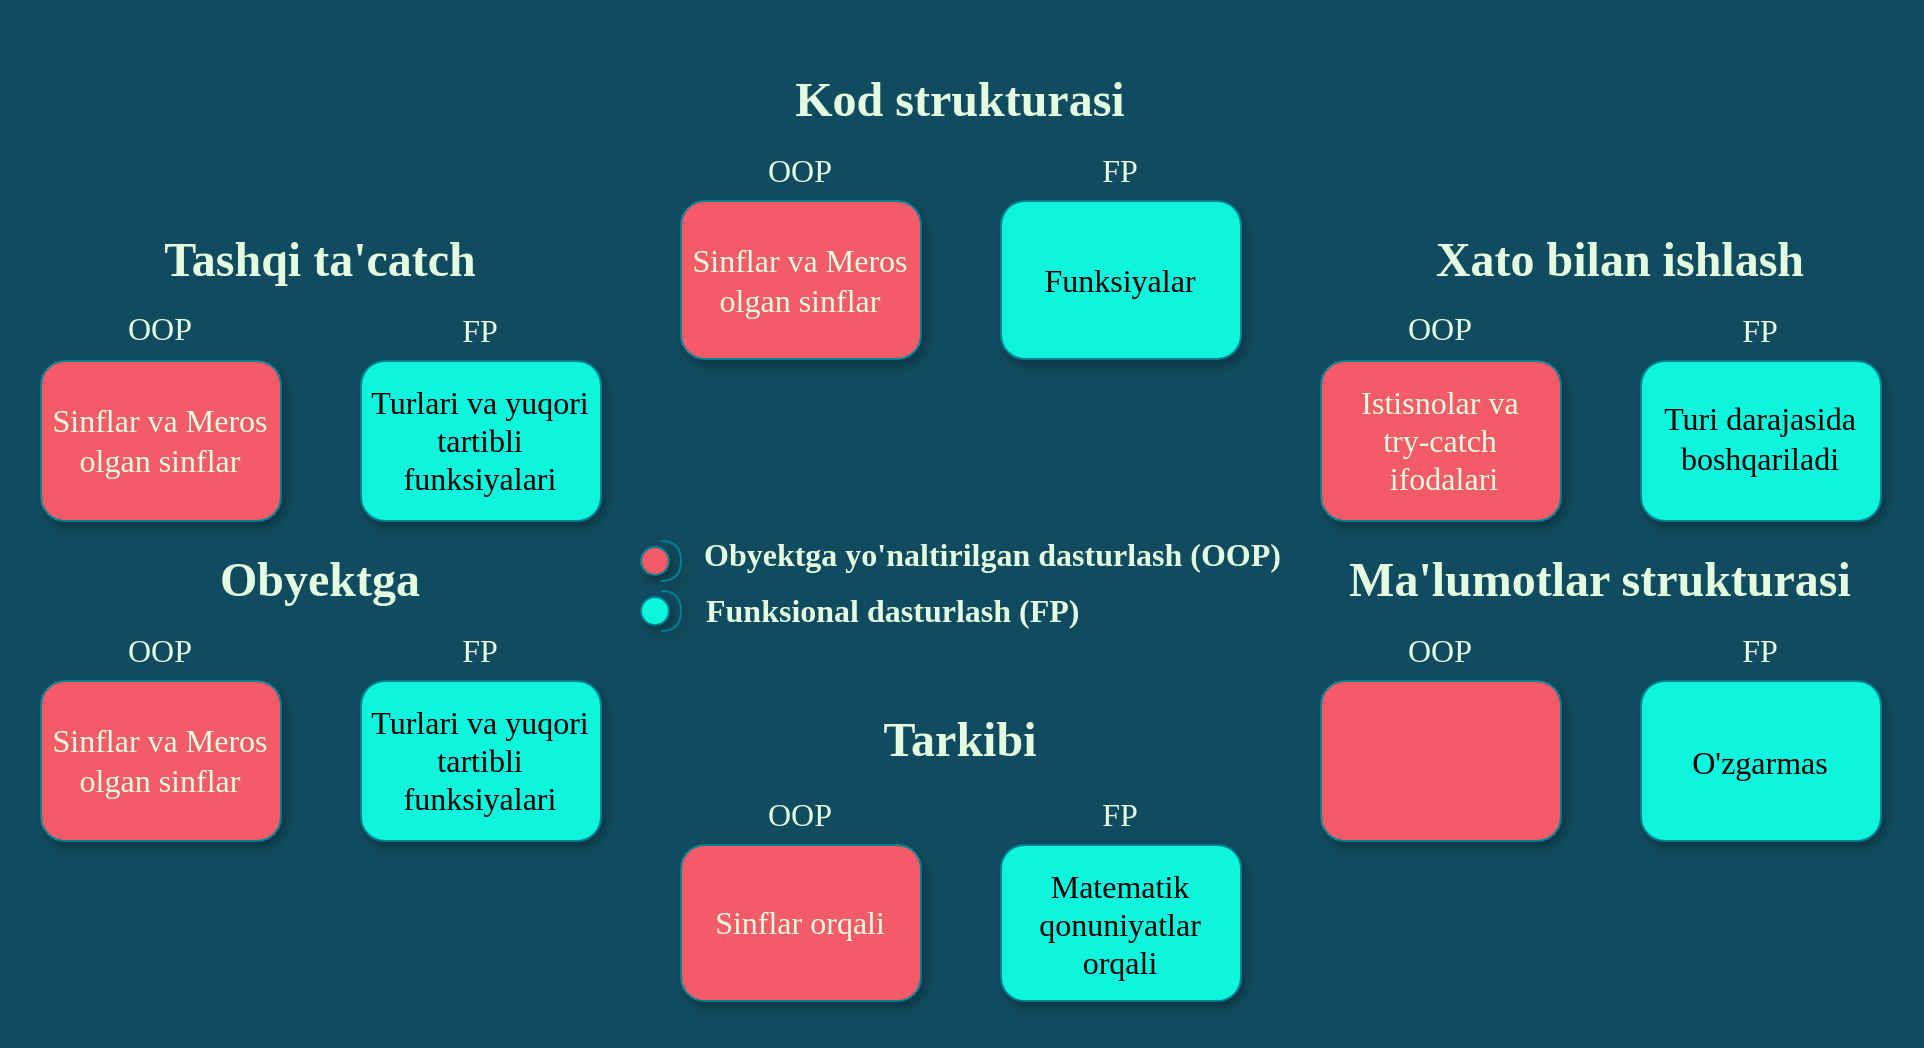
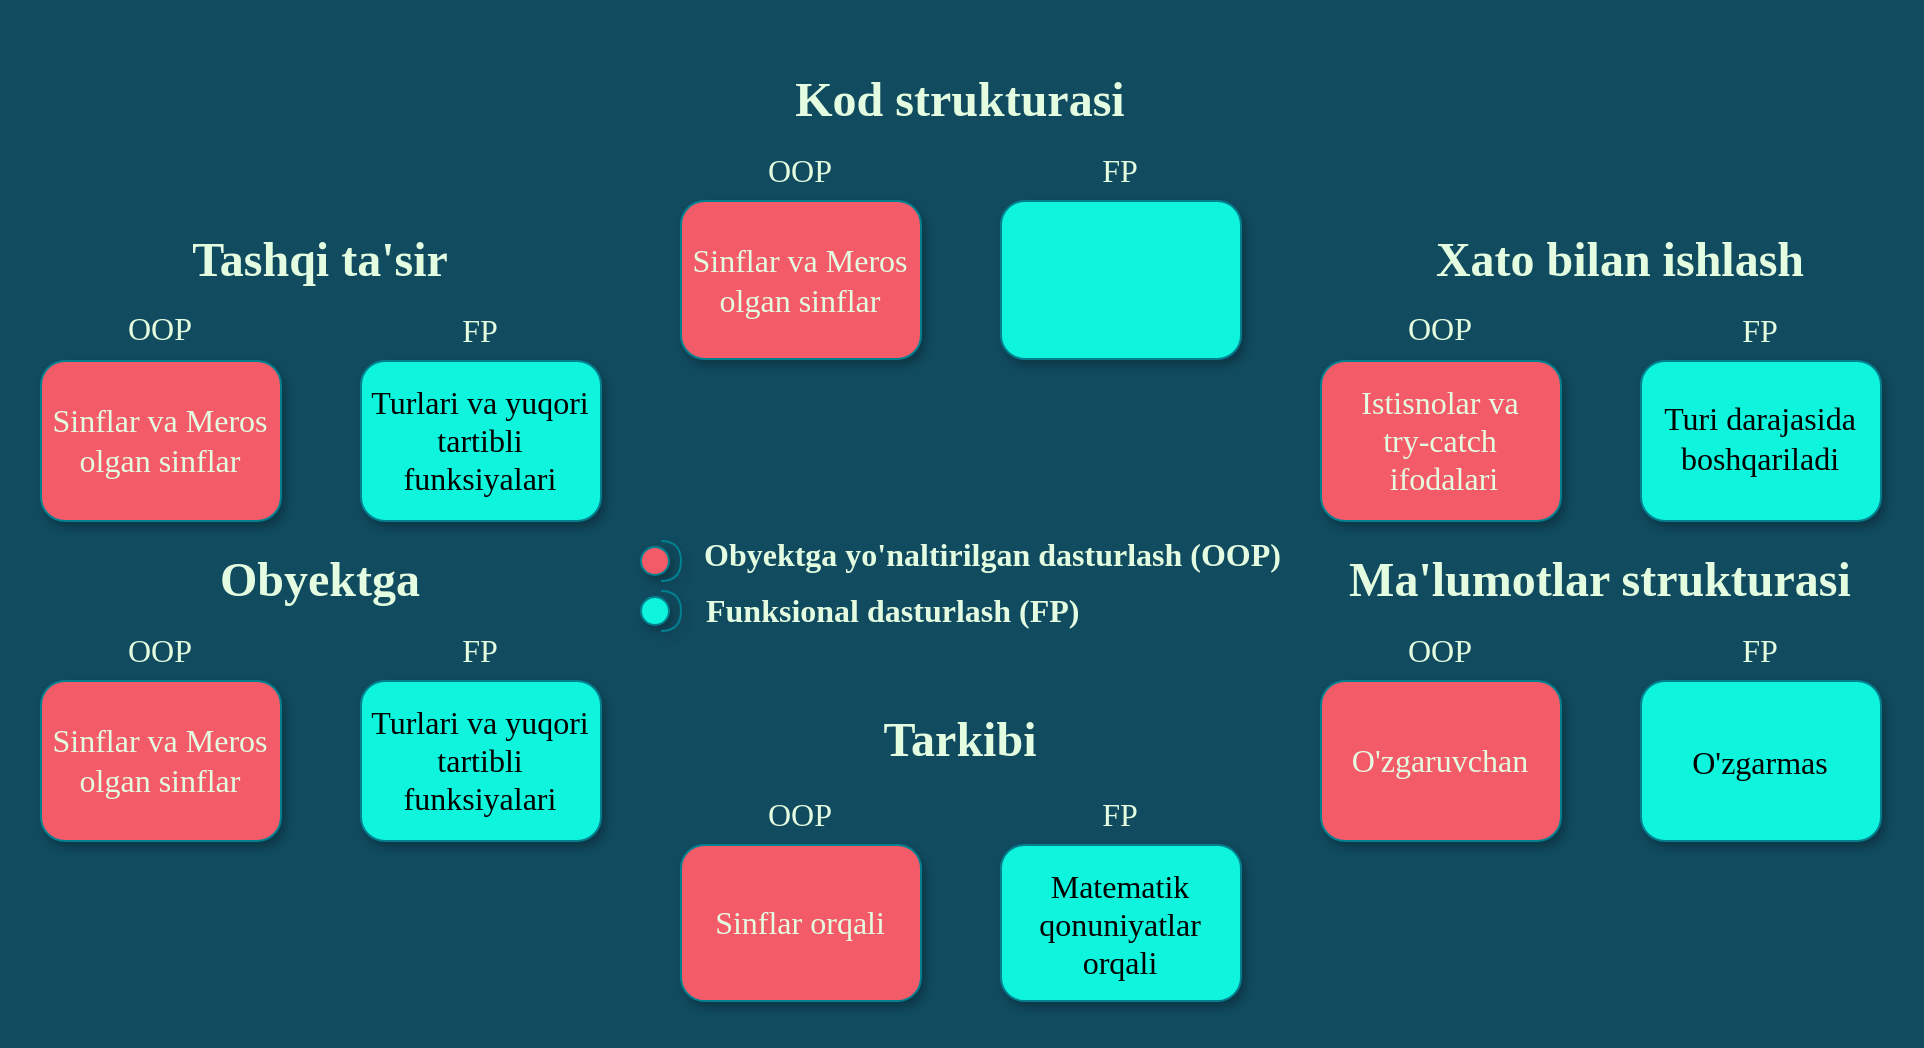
(321, 261) -> (321, 261)
(1121, 281) -> none
none -> (1441, 761)
